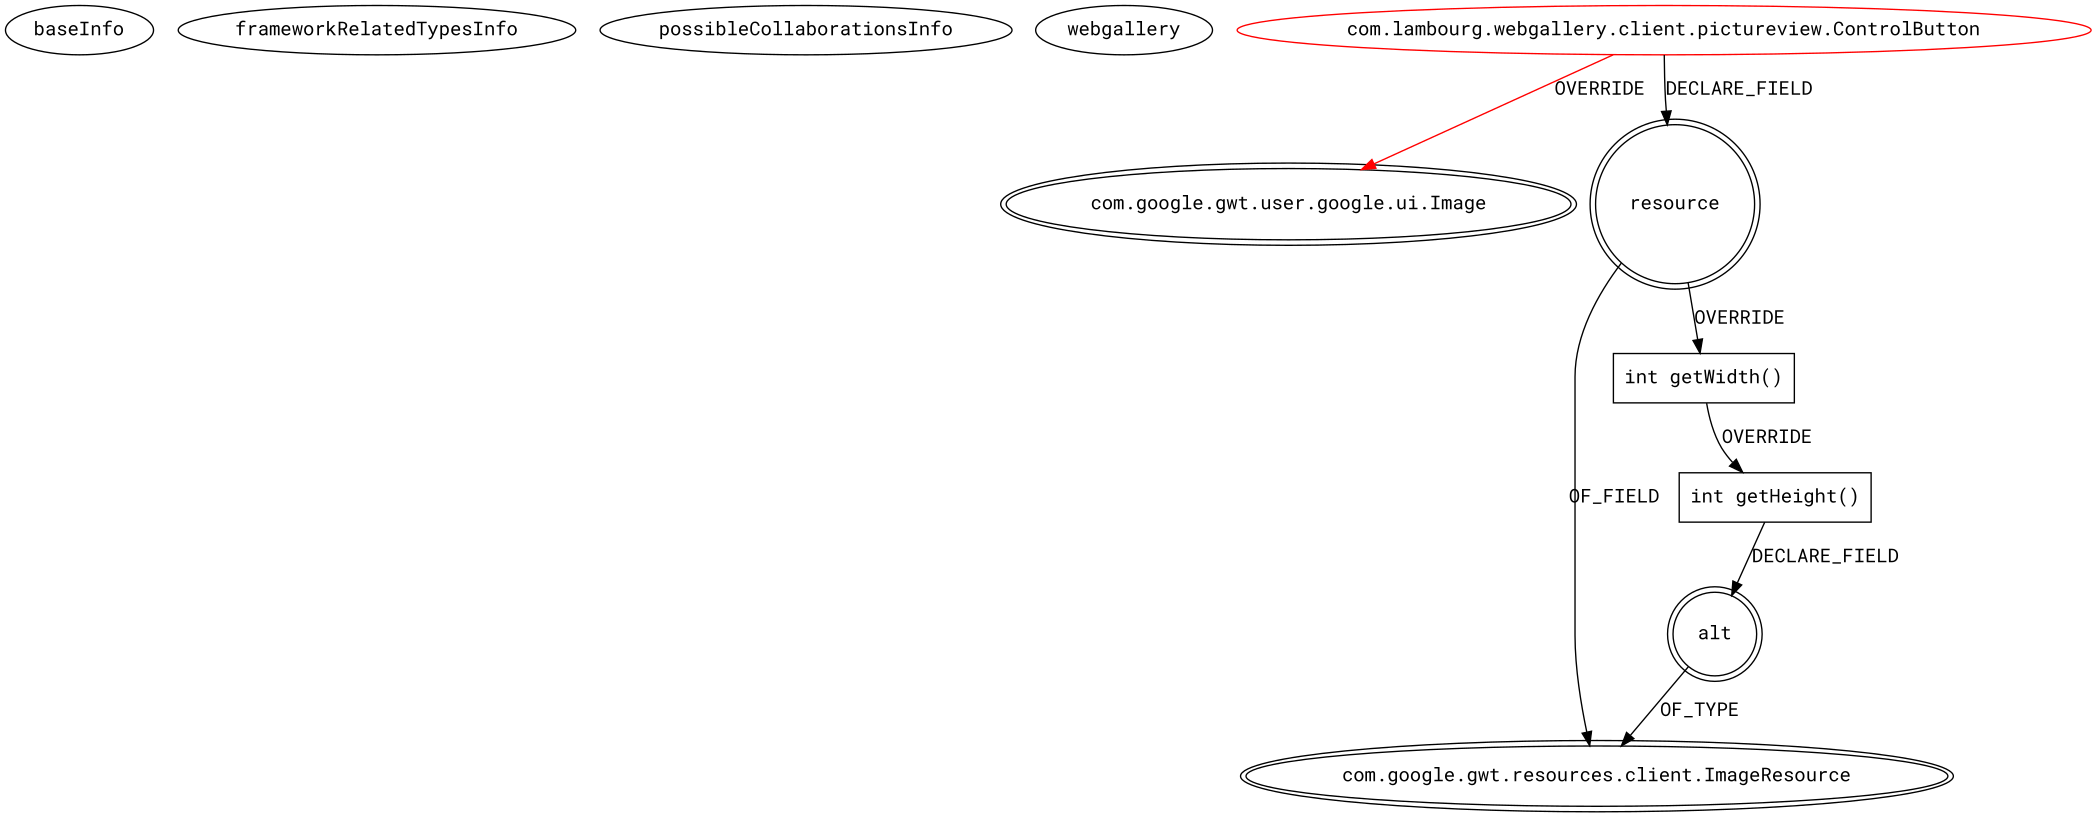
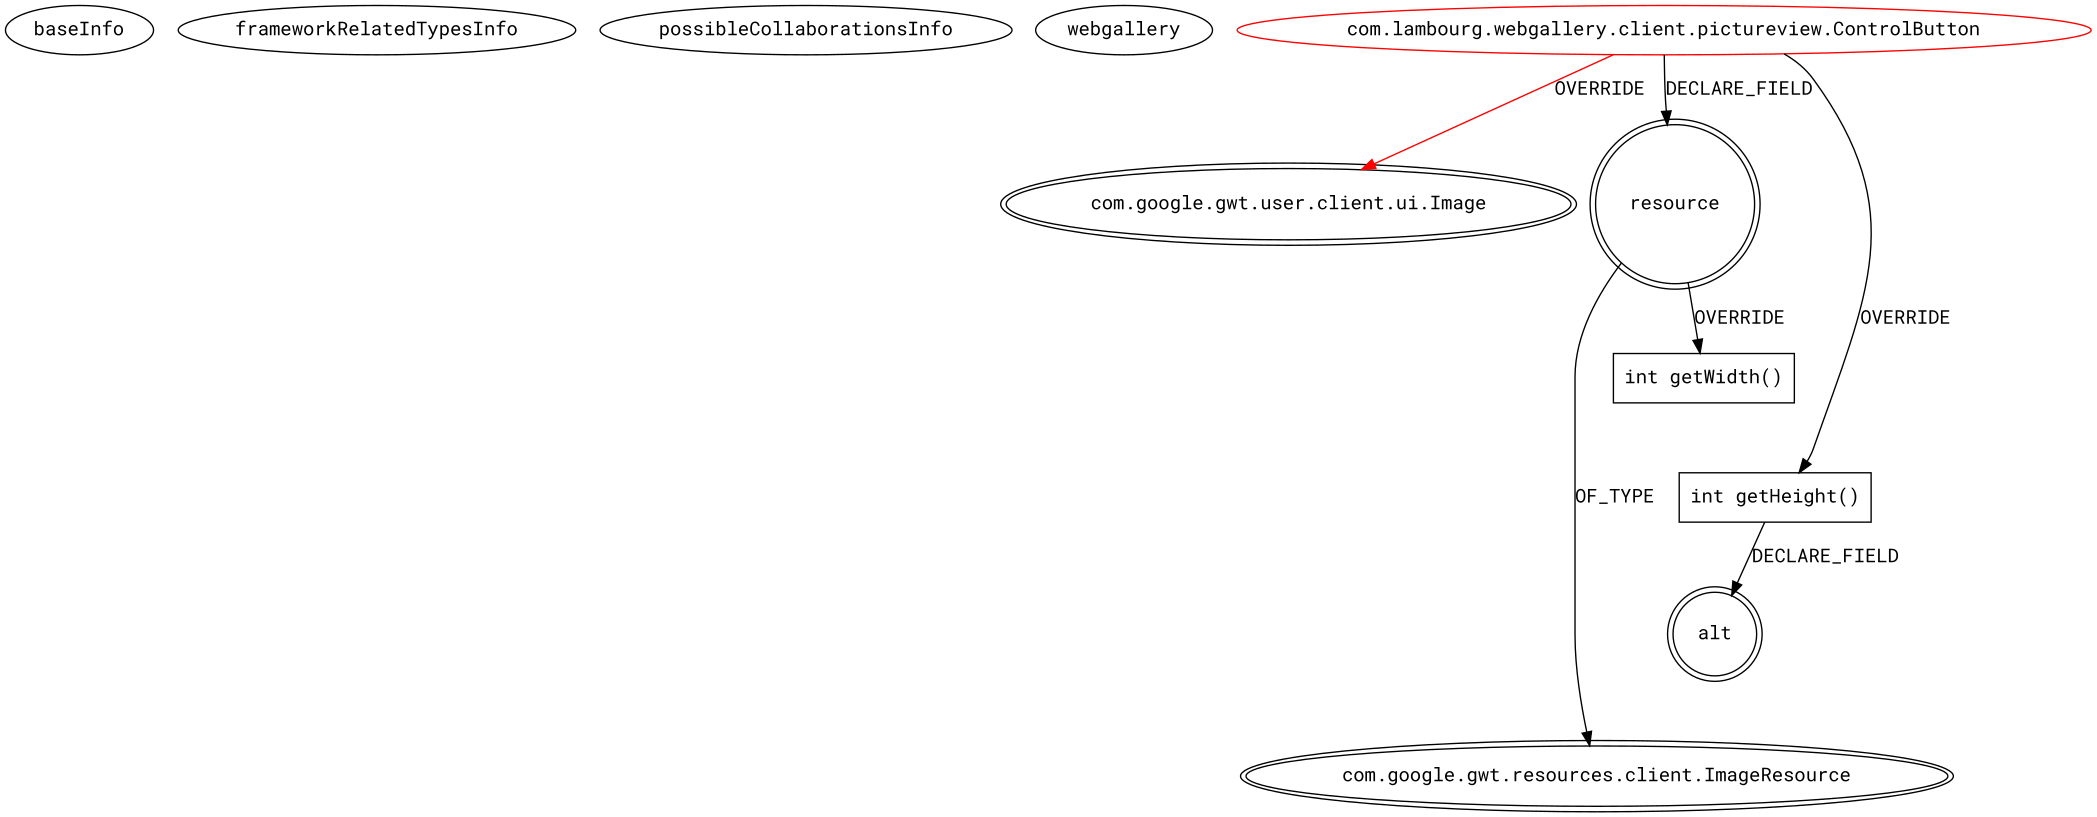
(1289, 204) -> (1289, 204)
(1715, 435) -> (1870, 249)
(1615, 497) -> (1615, 497)
(1659, 701) -> none
